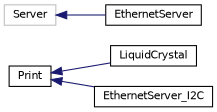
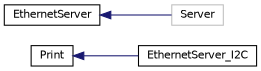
(86, 15) -> (141, 15)
(154, 56) -> none
